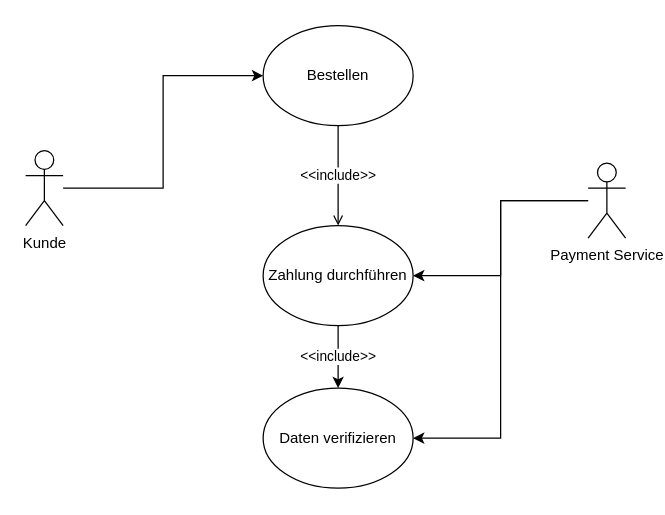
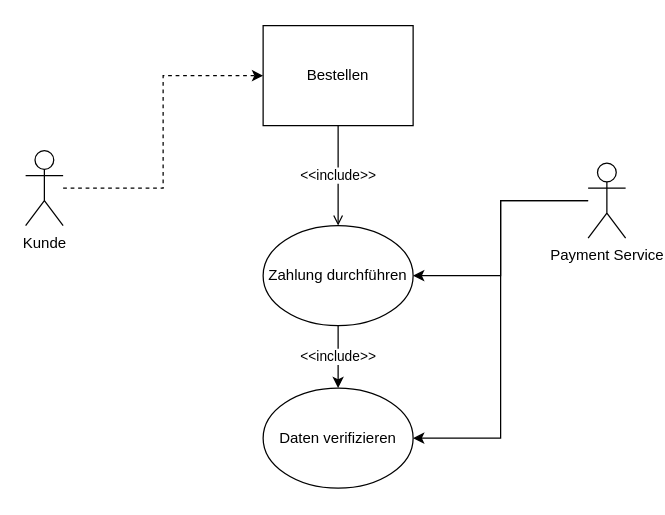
(338, 76) -> (338, 76)
(163, 137) -> (163, 137)
